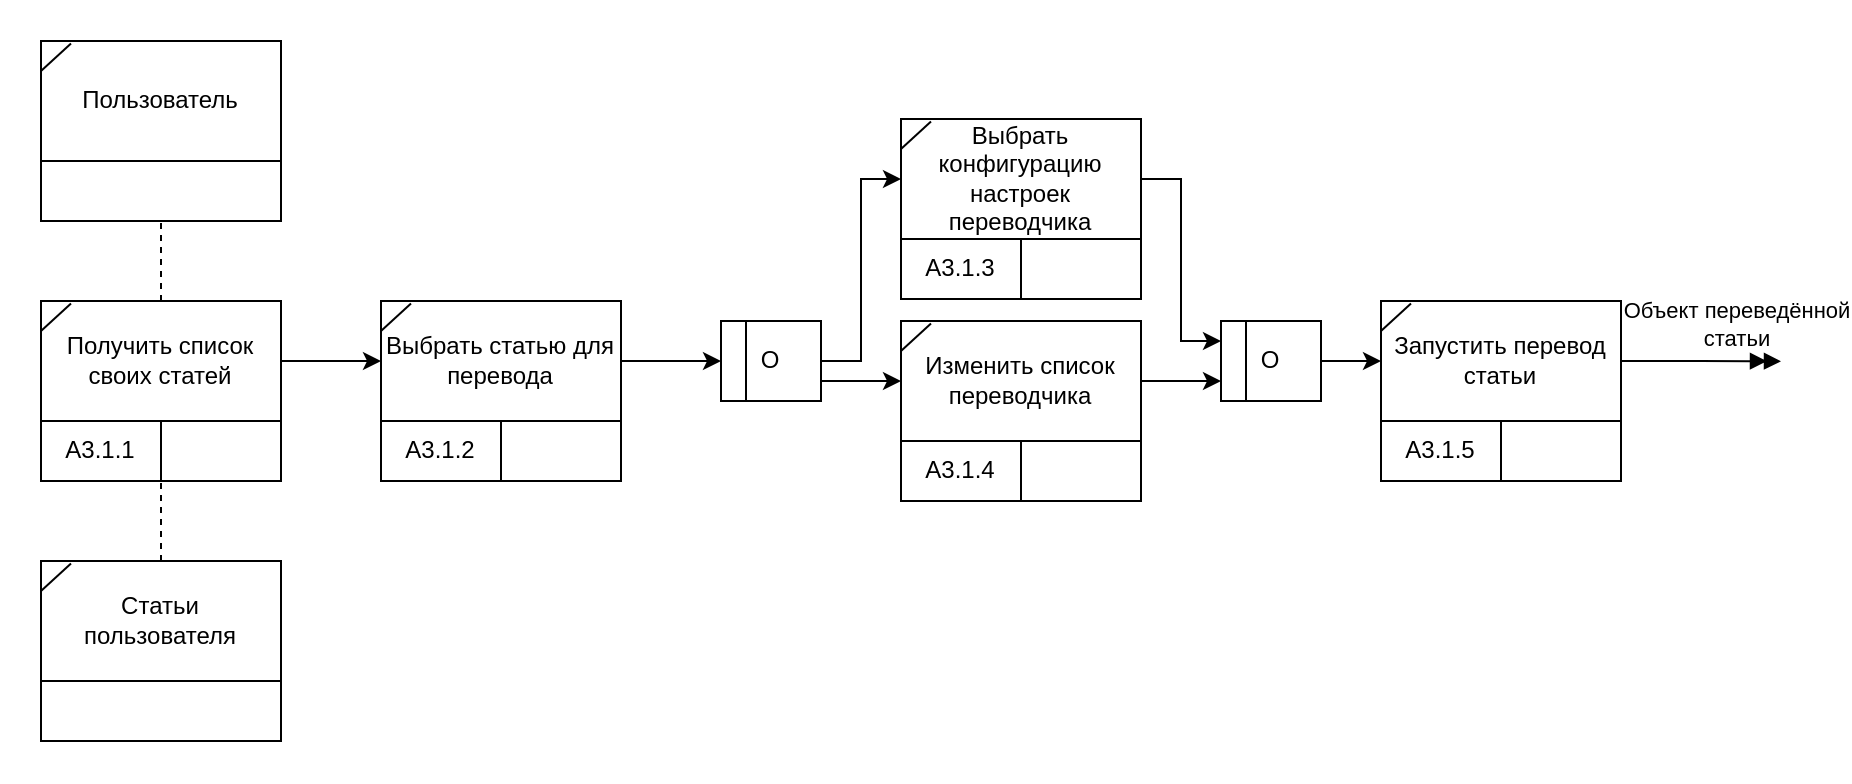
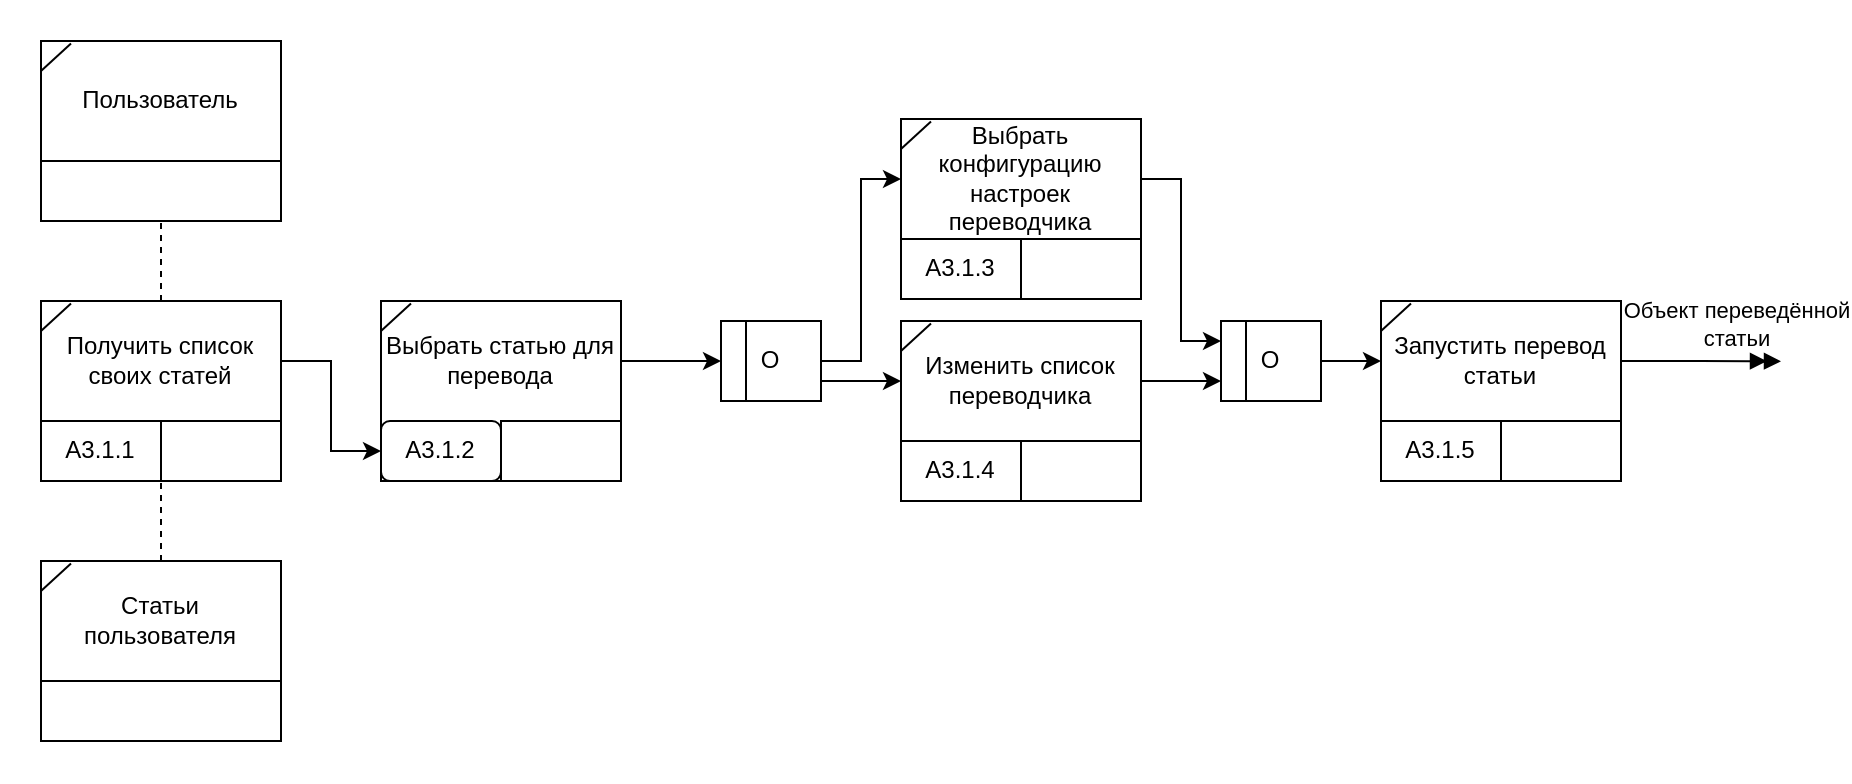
(348, 361) -> (331, 423)
(441, 451) -> (441, 451)
